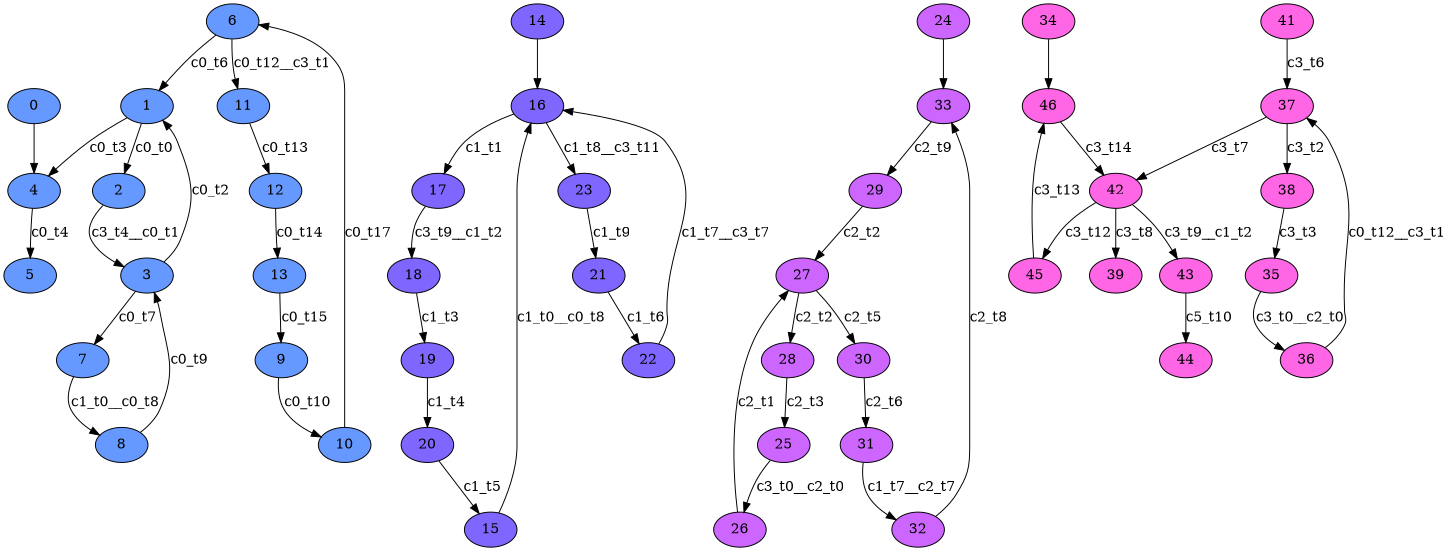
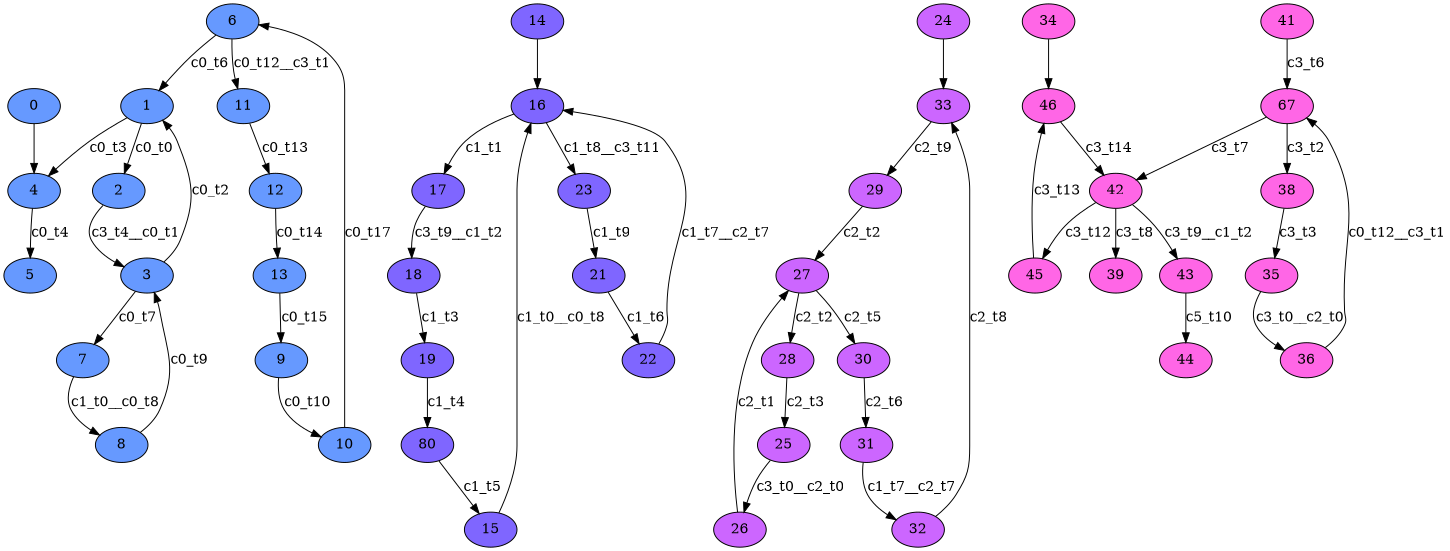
(1287, 106) -> (1287, 106)
(726, 233) -> (726, 233)
(427, 445) -> (427, 445)
